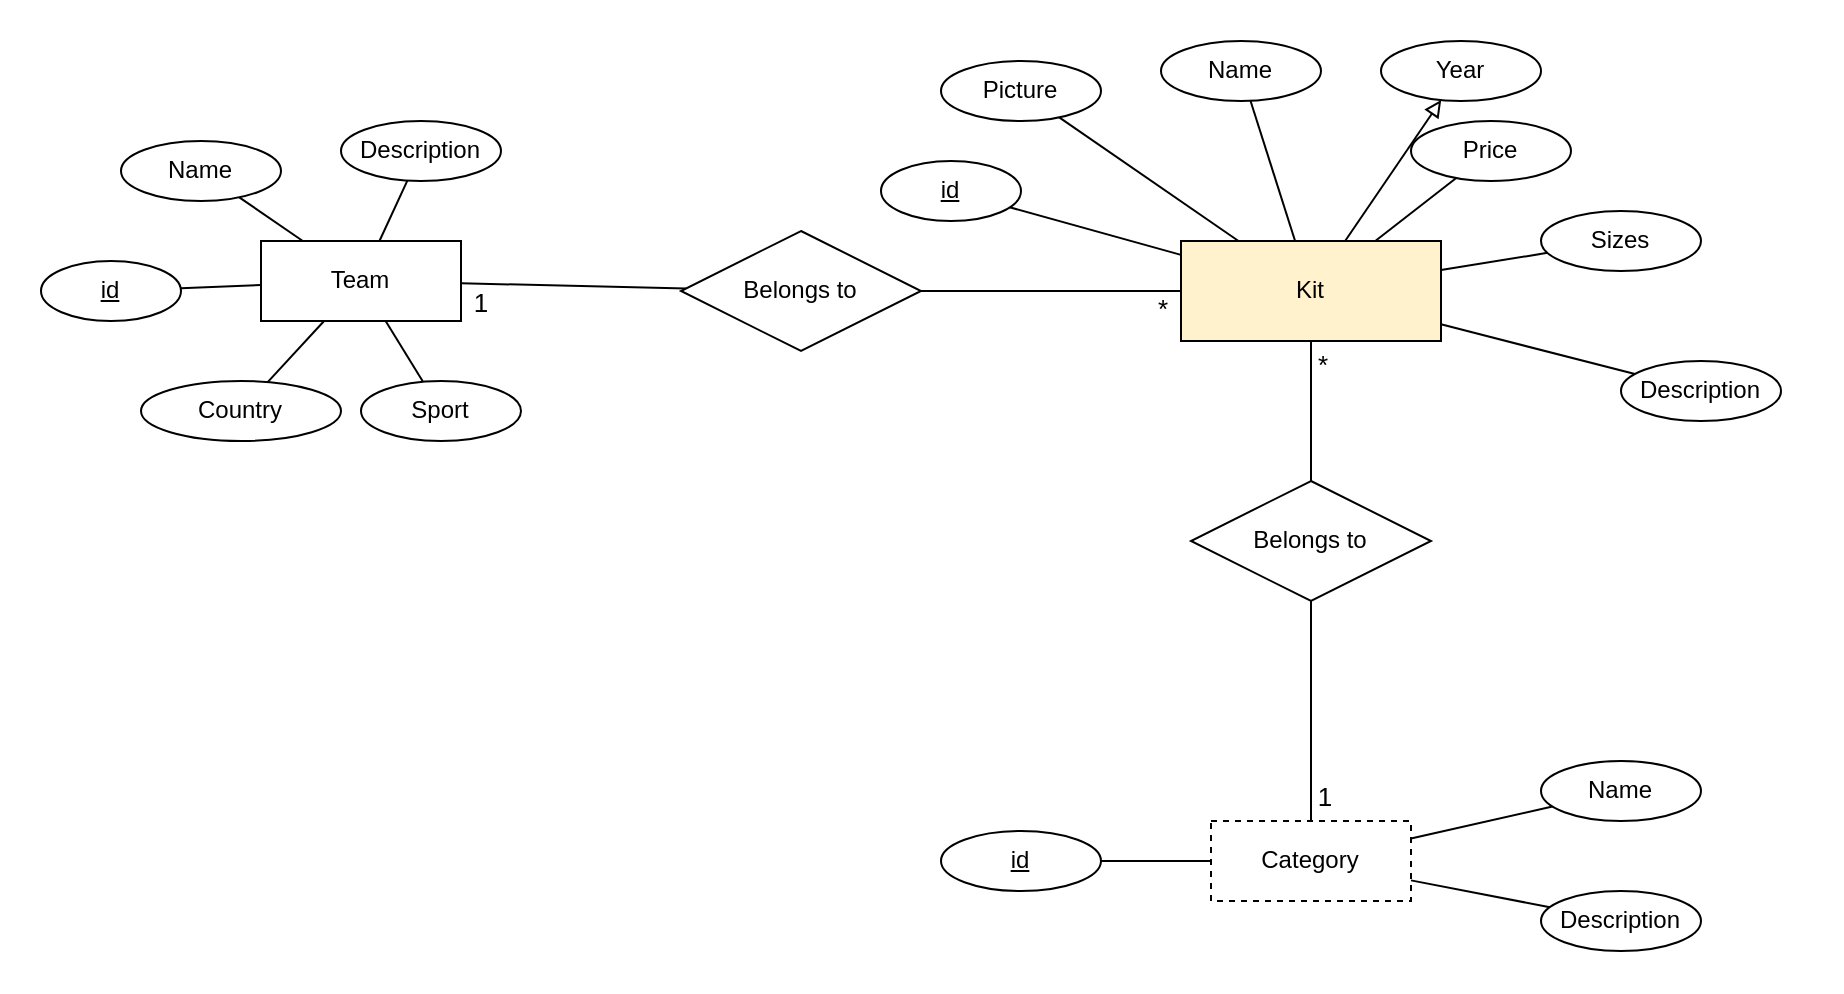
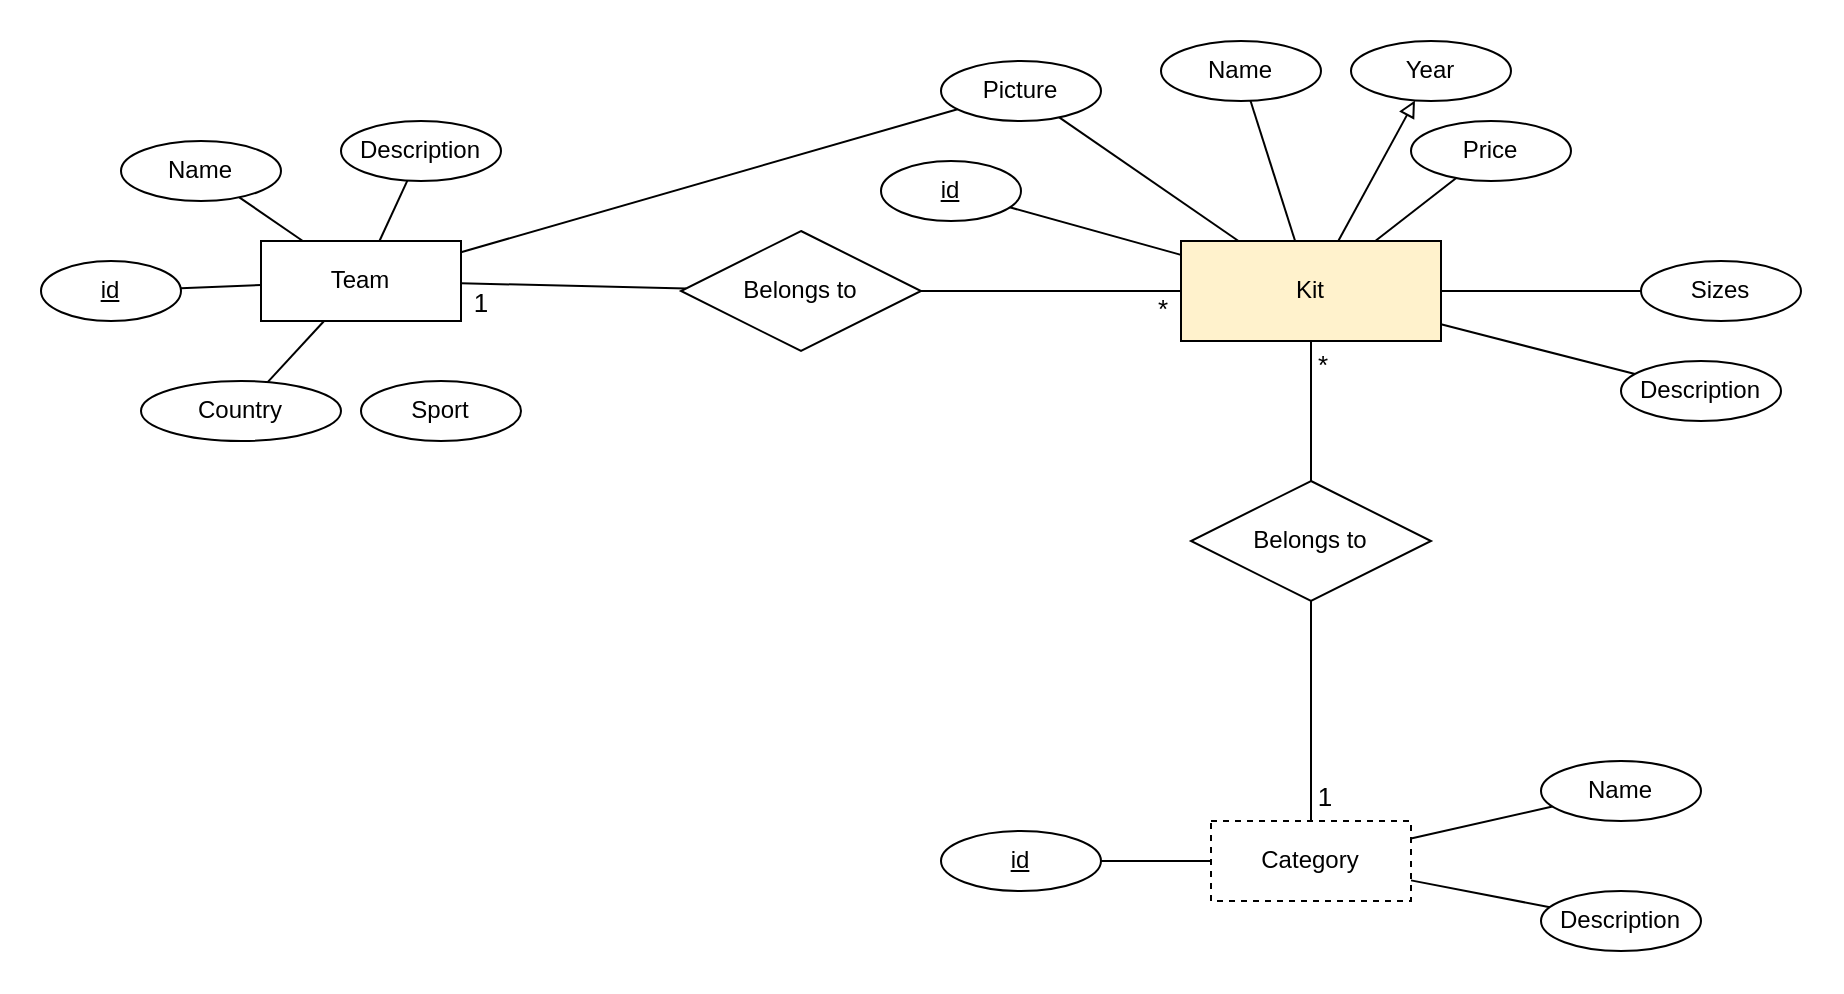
(1461, 71) -> (1431, 71)
(1621, 241) -> (1721, 291)
(404, 351) -> (709, 181)
